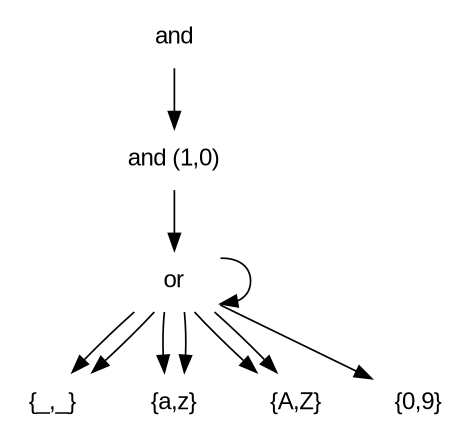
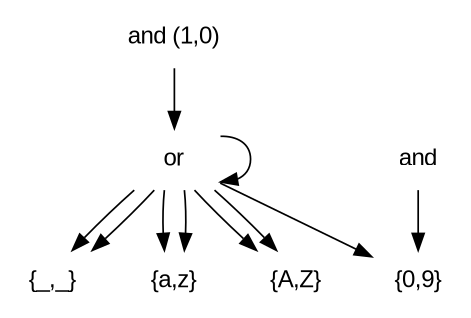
(174, 90) -> (418, 212)
